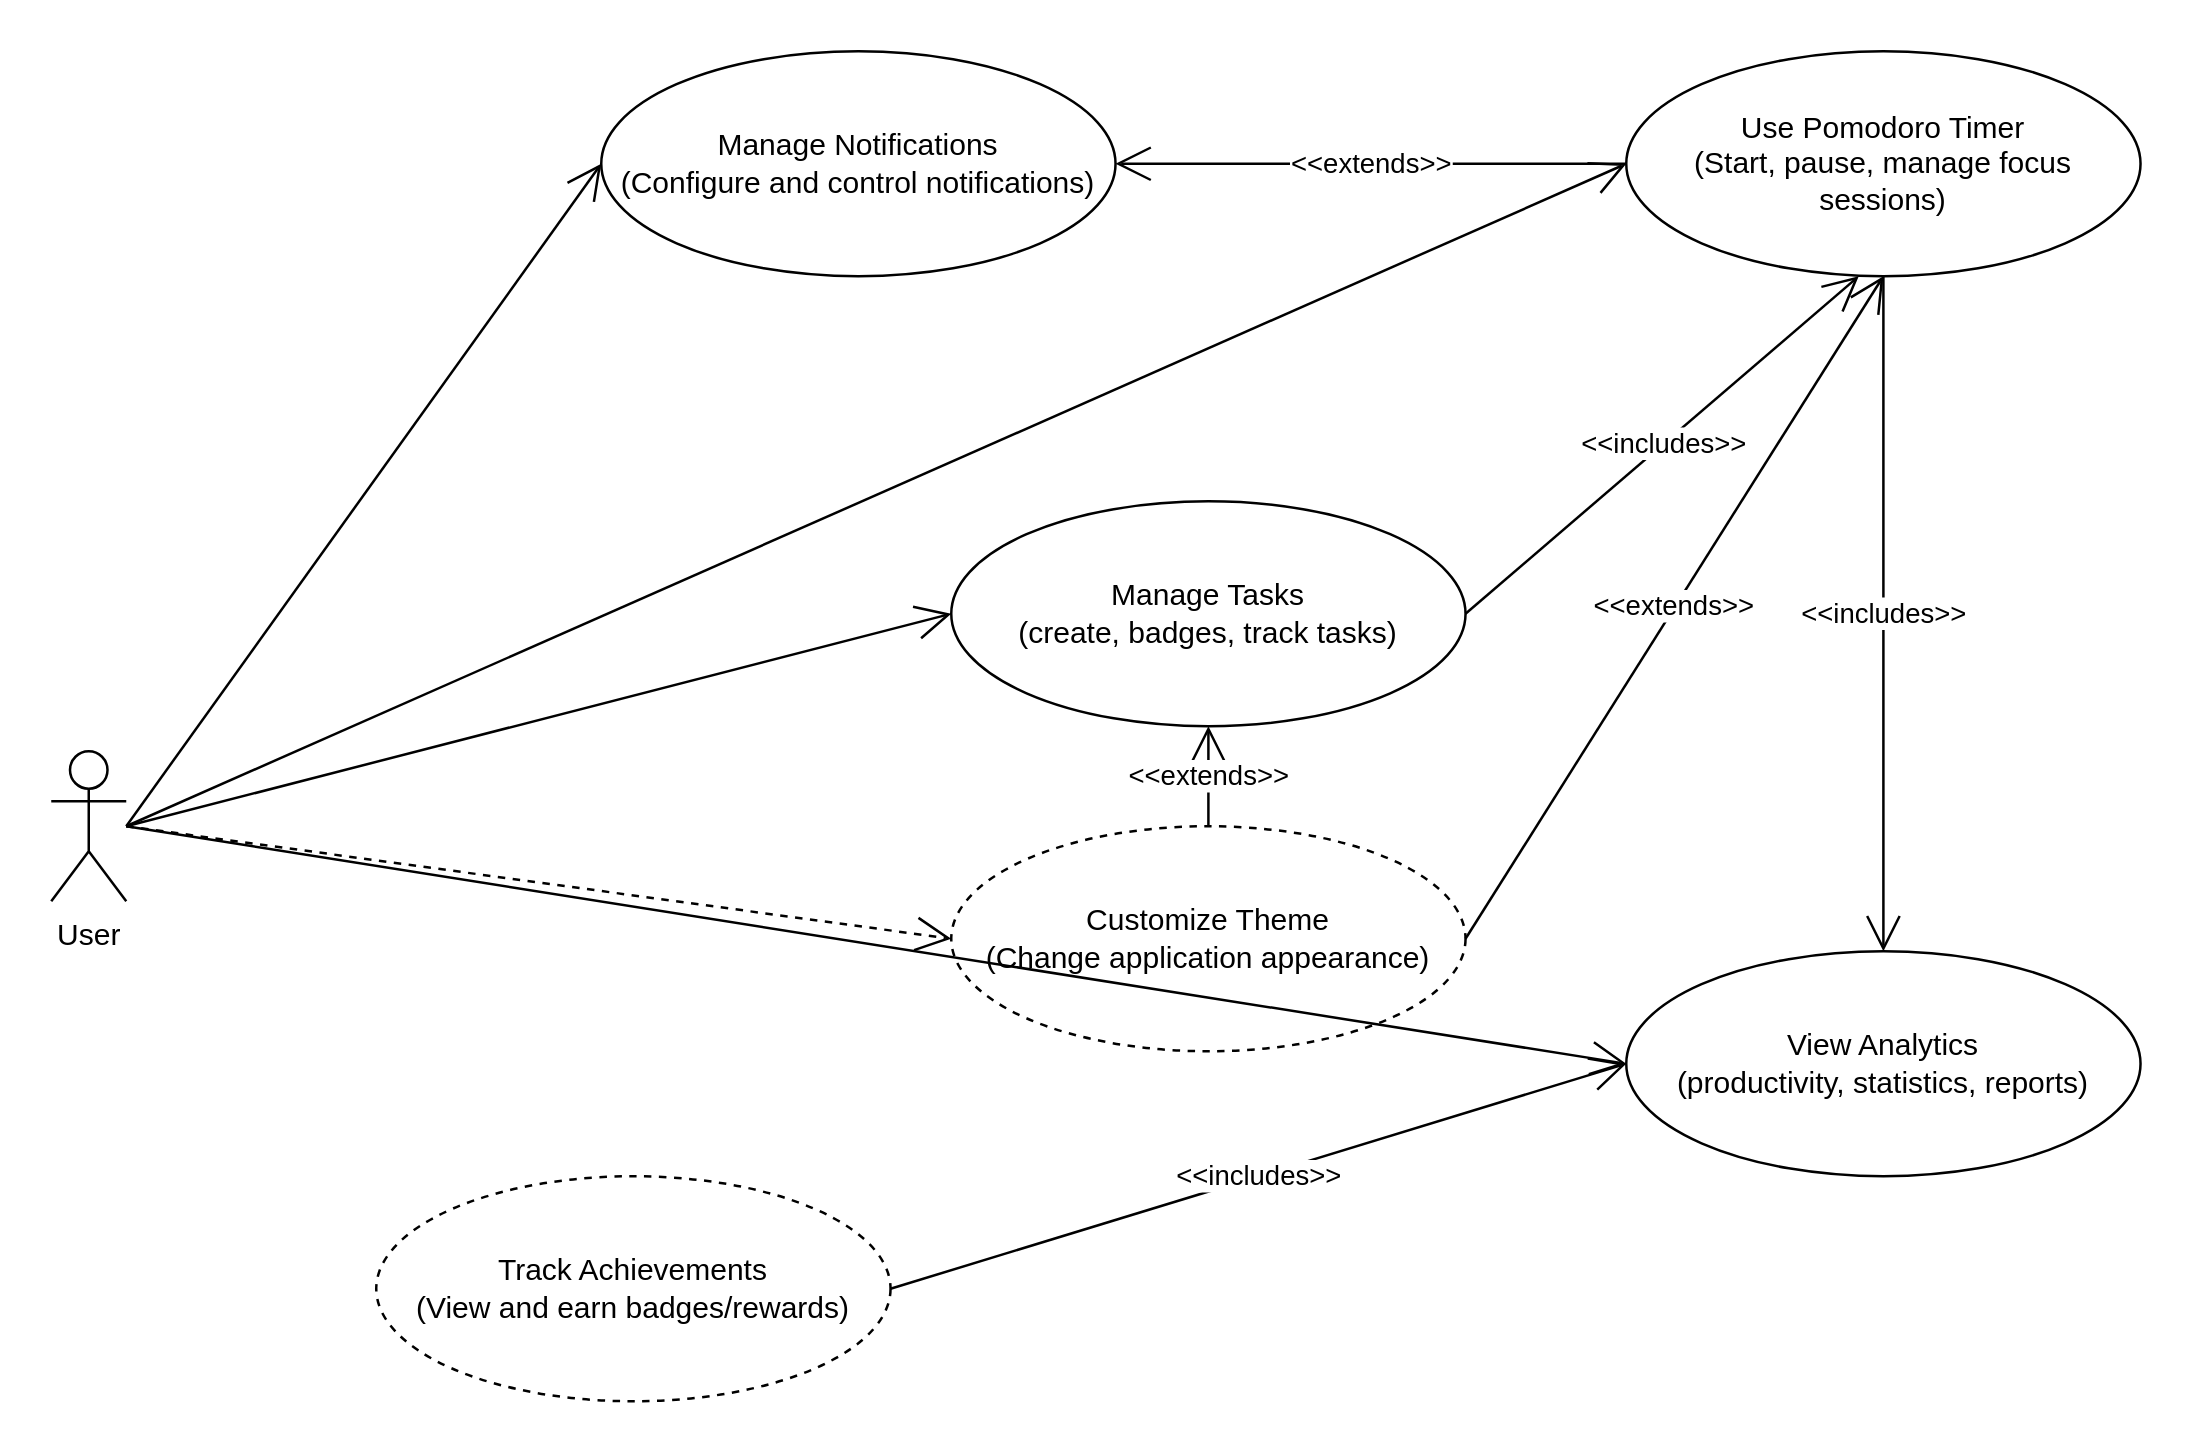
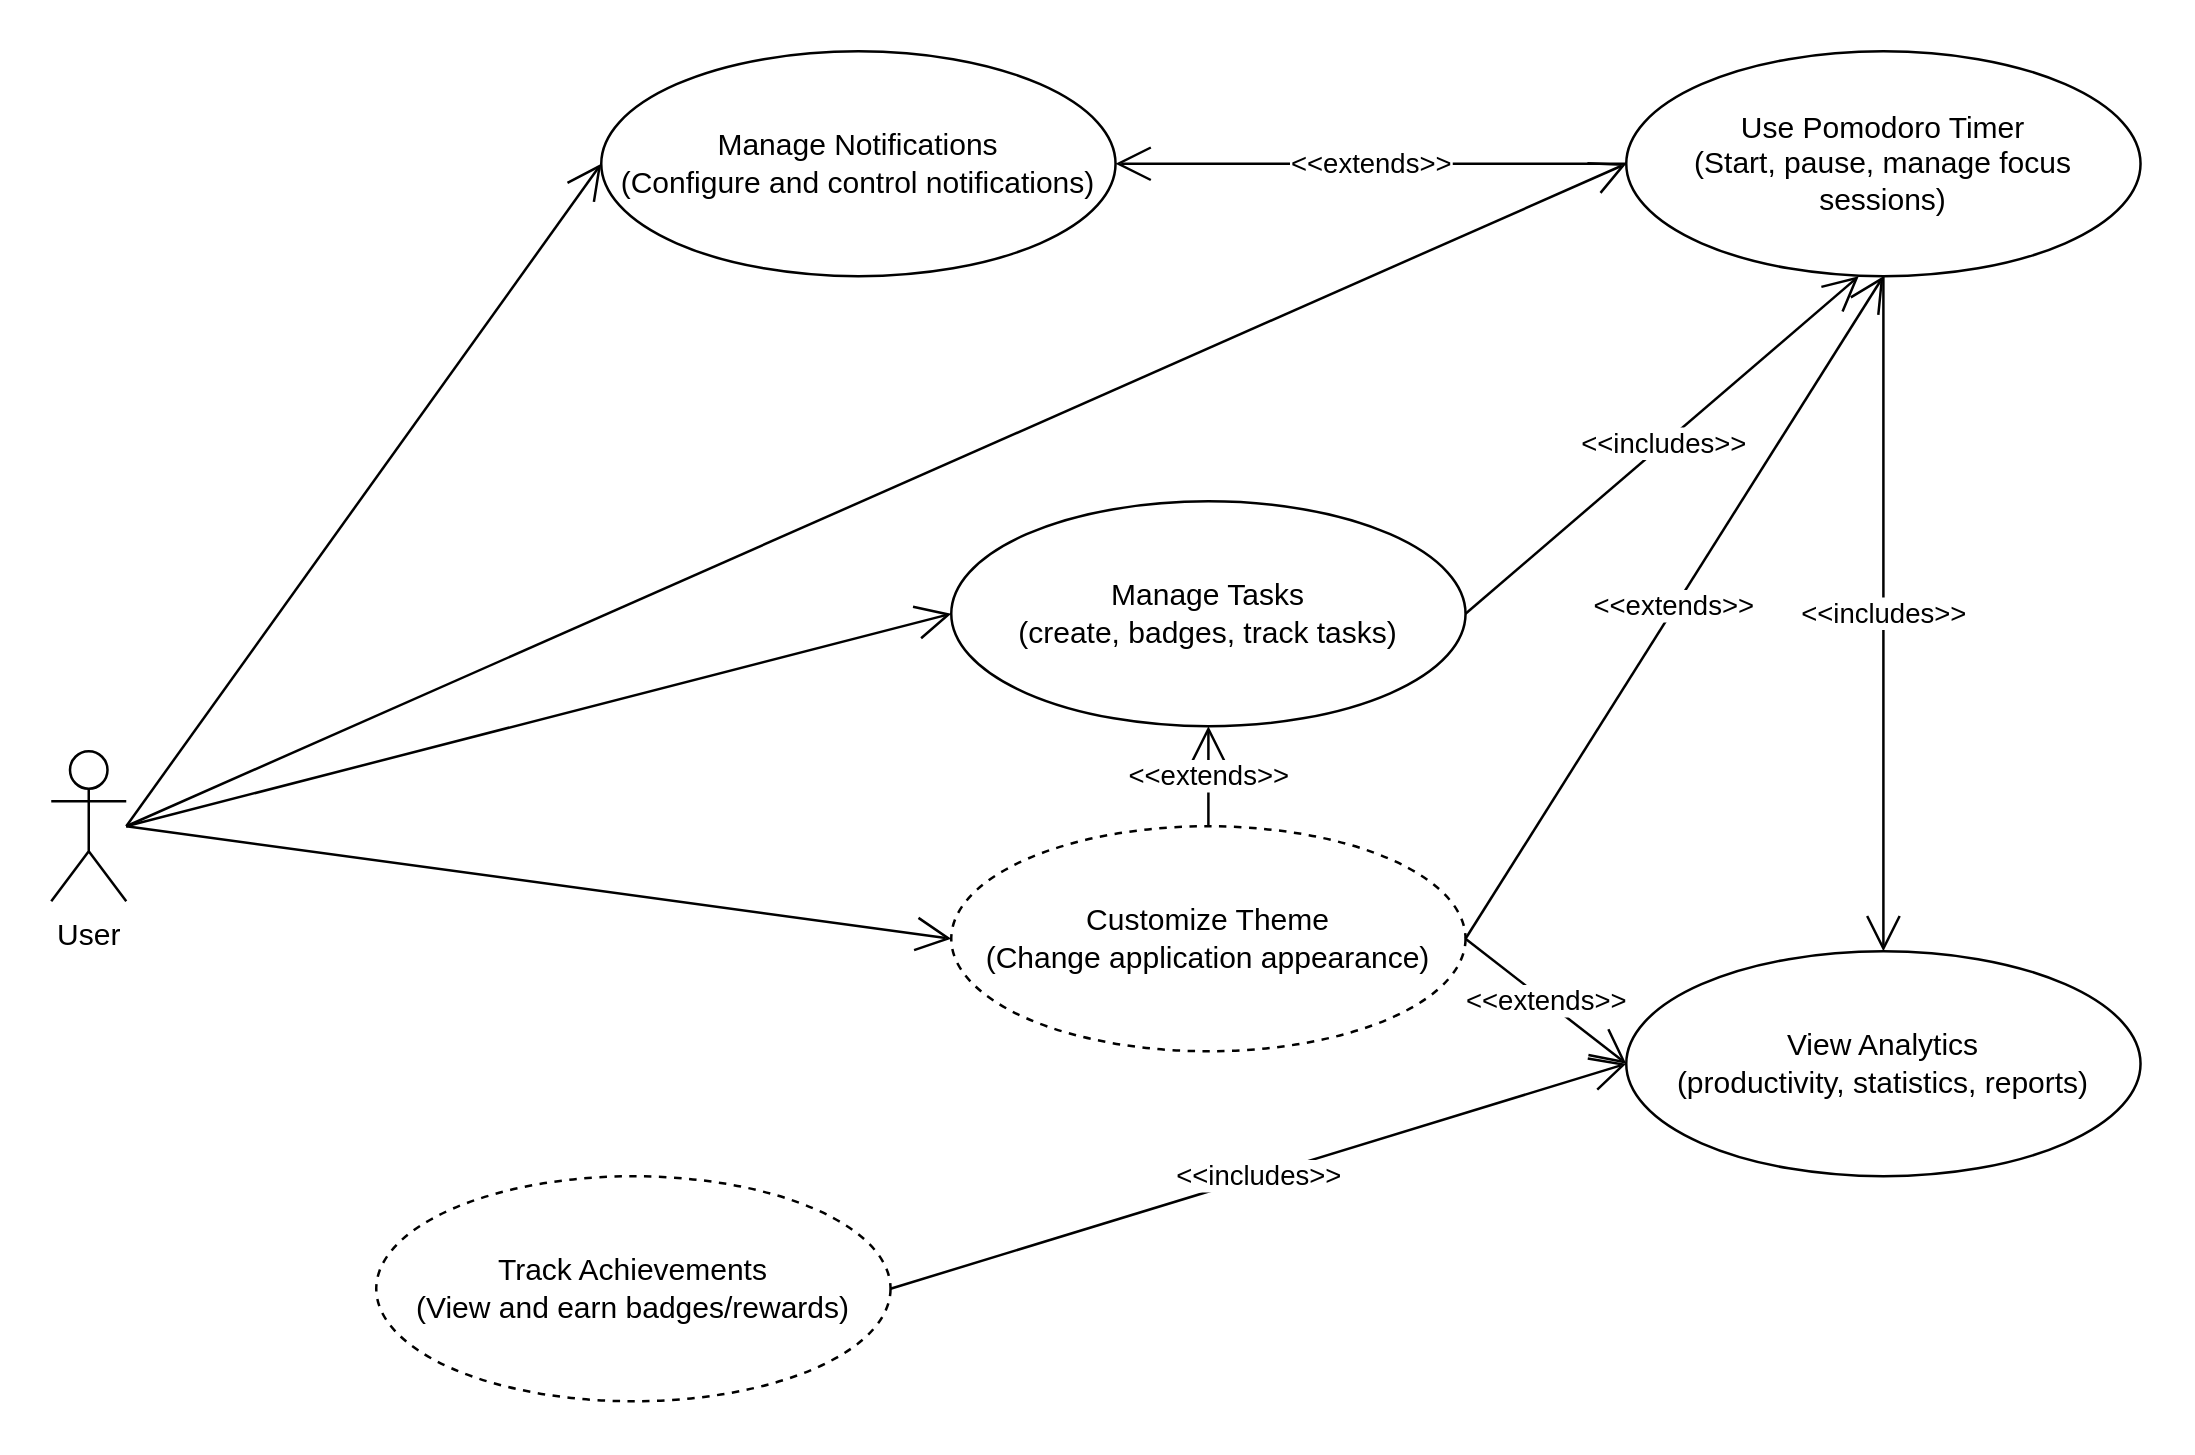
(607, 892) -> (607, 892)
(953, 957) -> none
none -> (1544, 1000)
